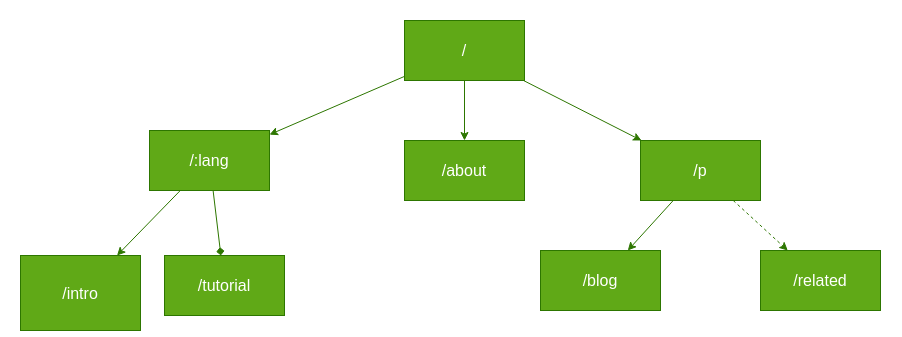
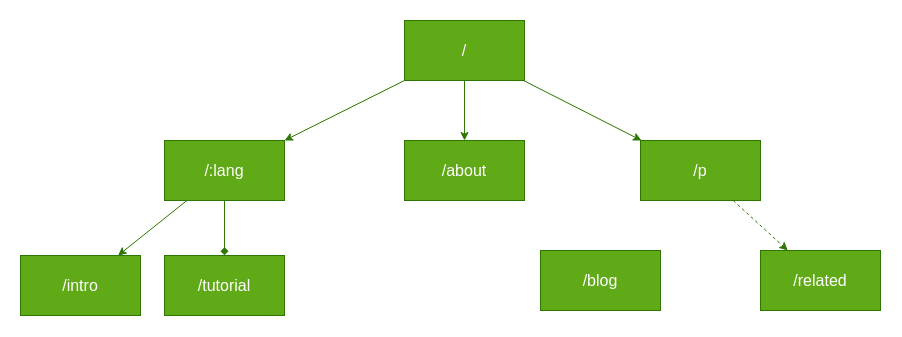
(210, 161) -> (225, 171)
(653, 223) -> none
(81, 293) -> (81, 286)
